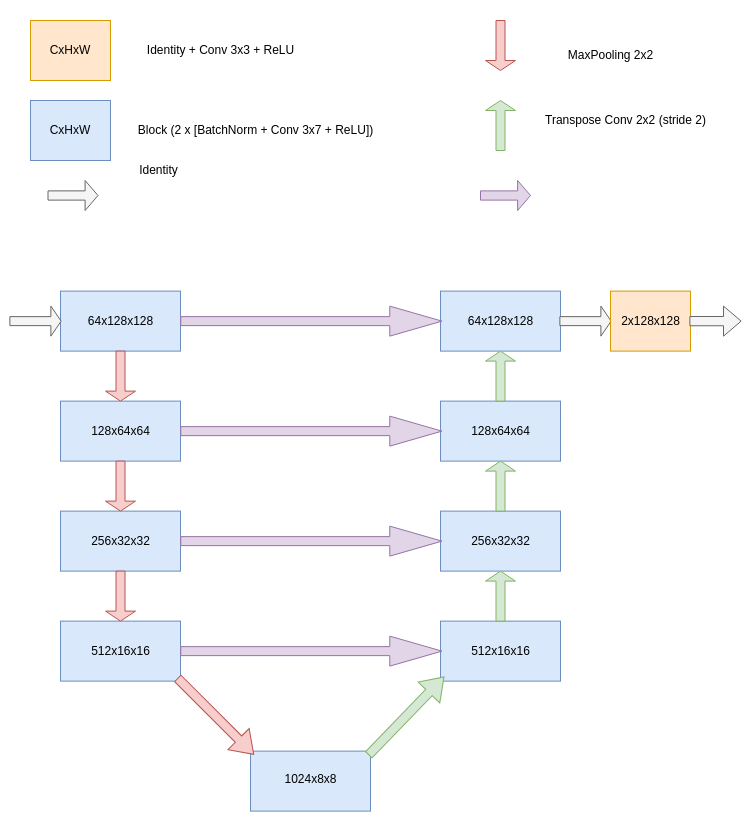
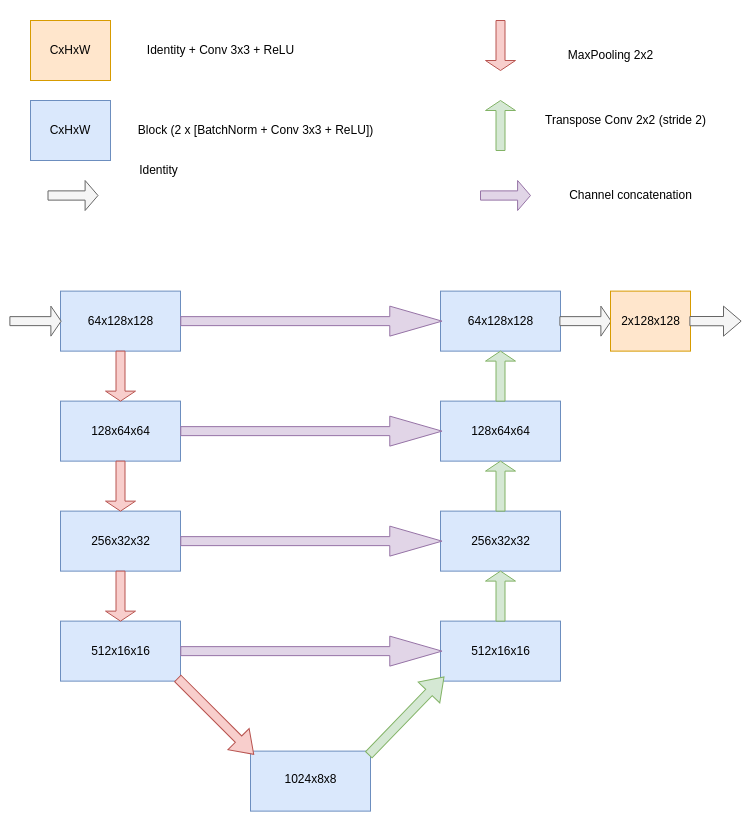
(256, 131) -> (256, 131)
none -> (631, 196)
